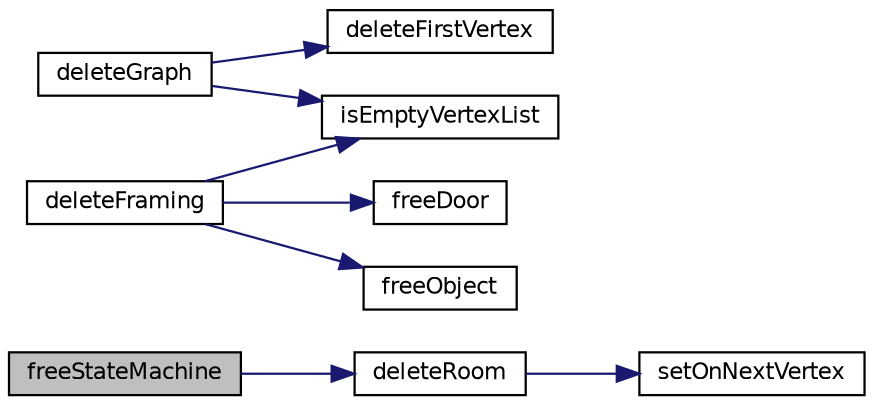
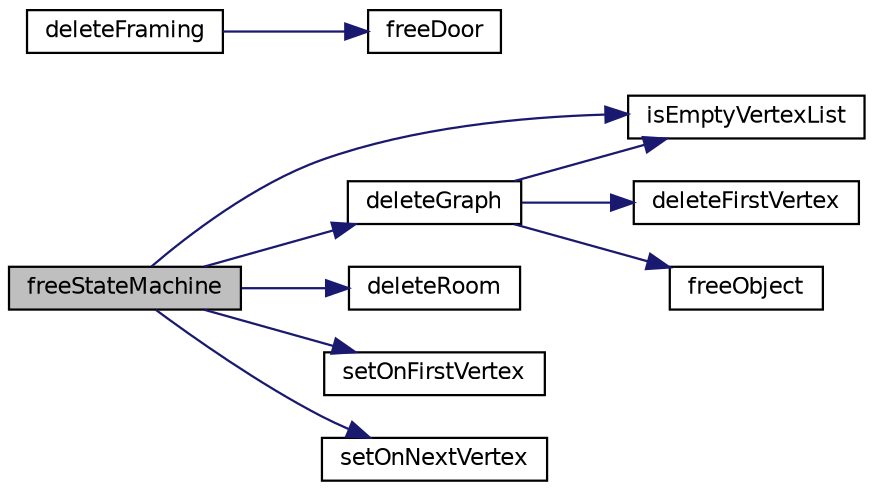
(272, 163) -> (363, 147)
(273, 243) -> (581, 243)
none -> (269, 248)
none -> (435, 374)
(571, 374) -> (249, 374)
